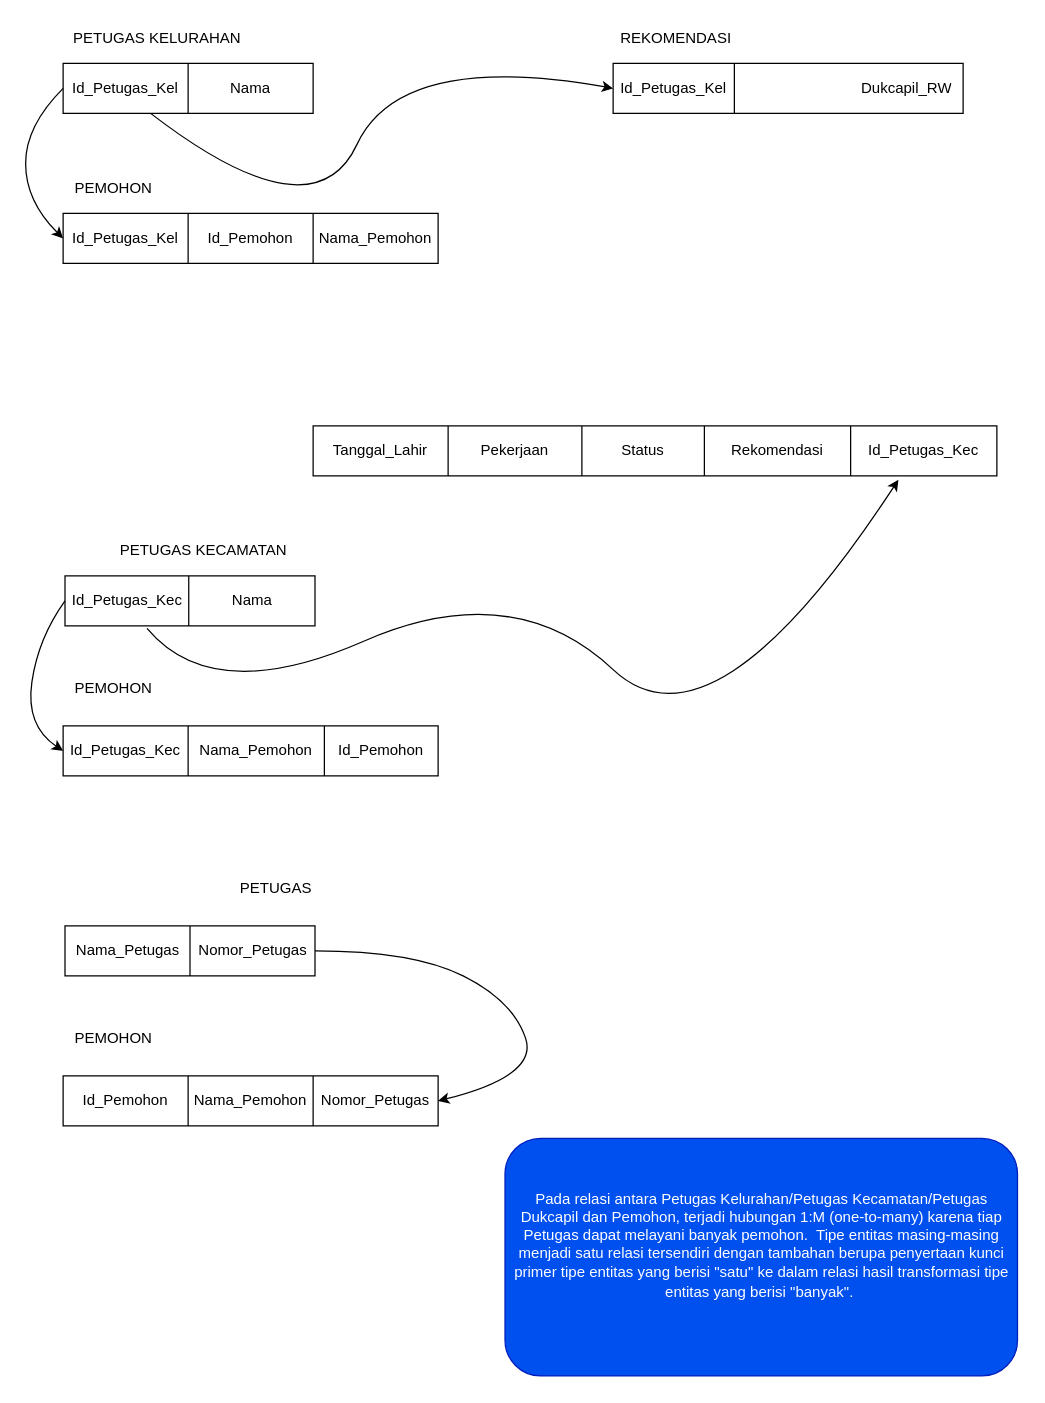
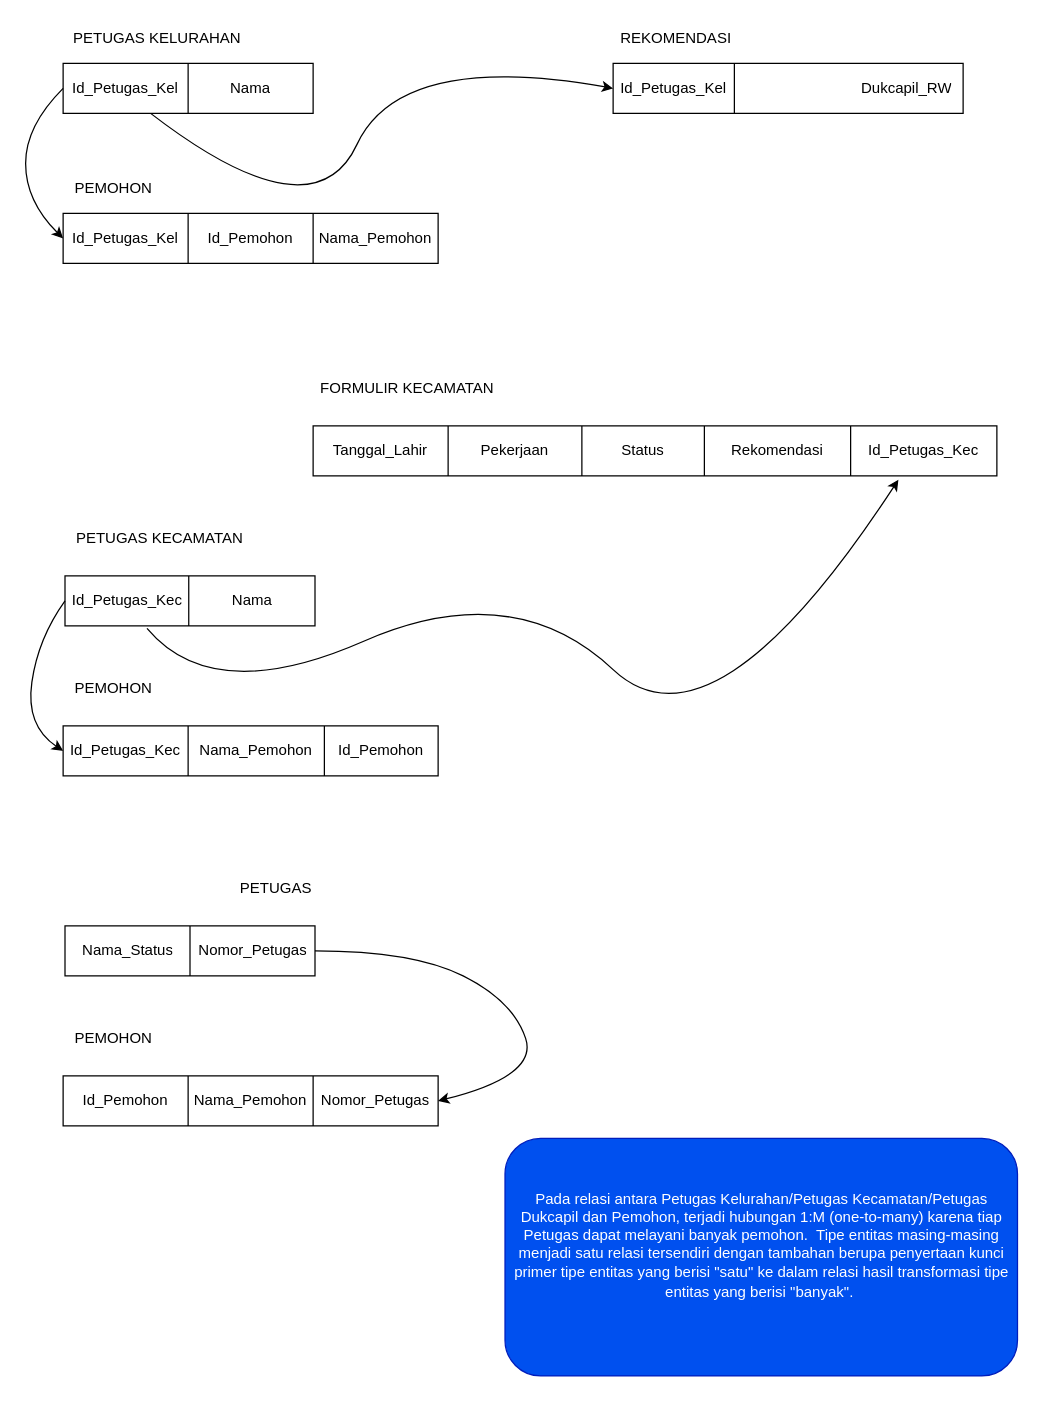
none -> (407, 388)
(203, 551) -> (159, 538)
(128, 951) -> (128, 951)
